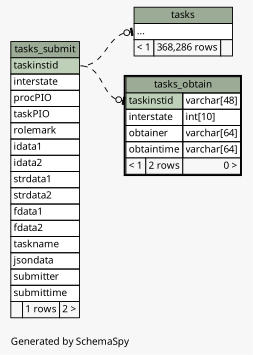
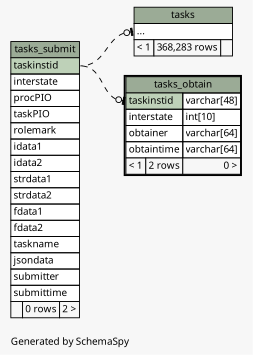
(187, 47) -> (187, 47)
(41, 309) -> (41, 309)
